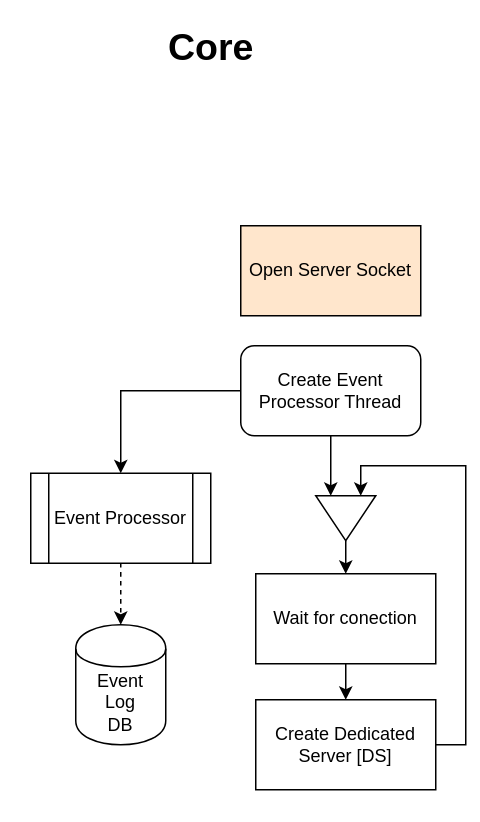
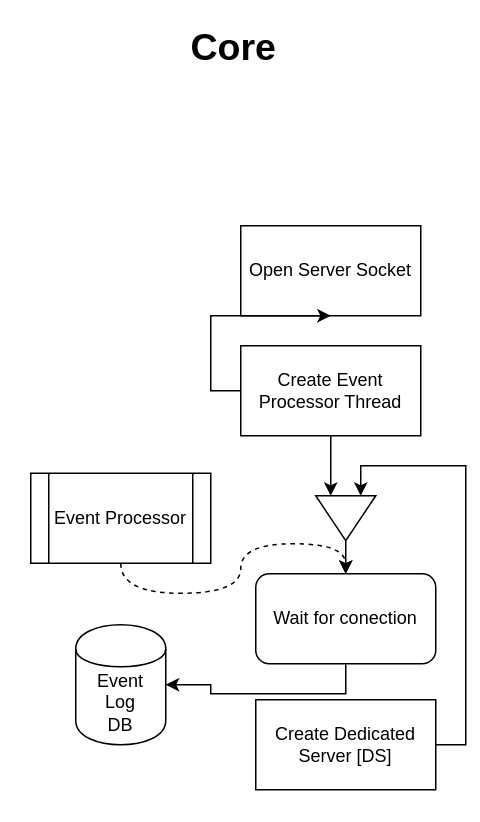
(211, 46) -> (233, 46)
(331, 271) -> (331, 271)
(131, 391) -> (211, 340)
(331, 391) -> (331, 391)
(121, 593) -> (235, 582)
(346, 619) -> (346, 619)
(346, 688) -> (261, 694)
